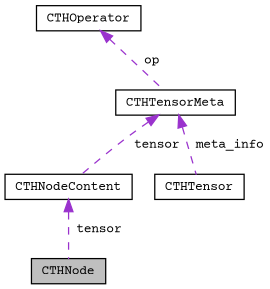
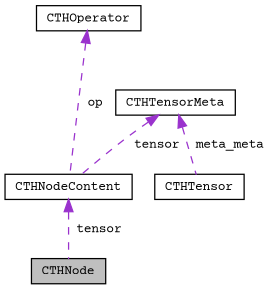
(137, 65) -> (78, 109)
(226, 145) -> (226, 145)
